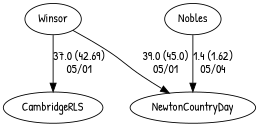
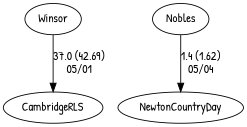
(118, 58) -> none
